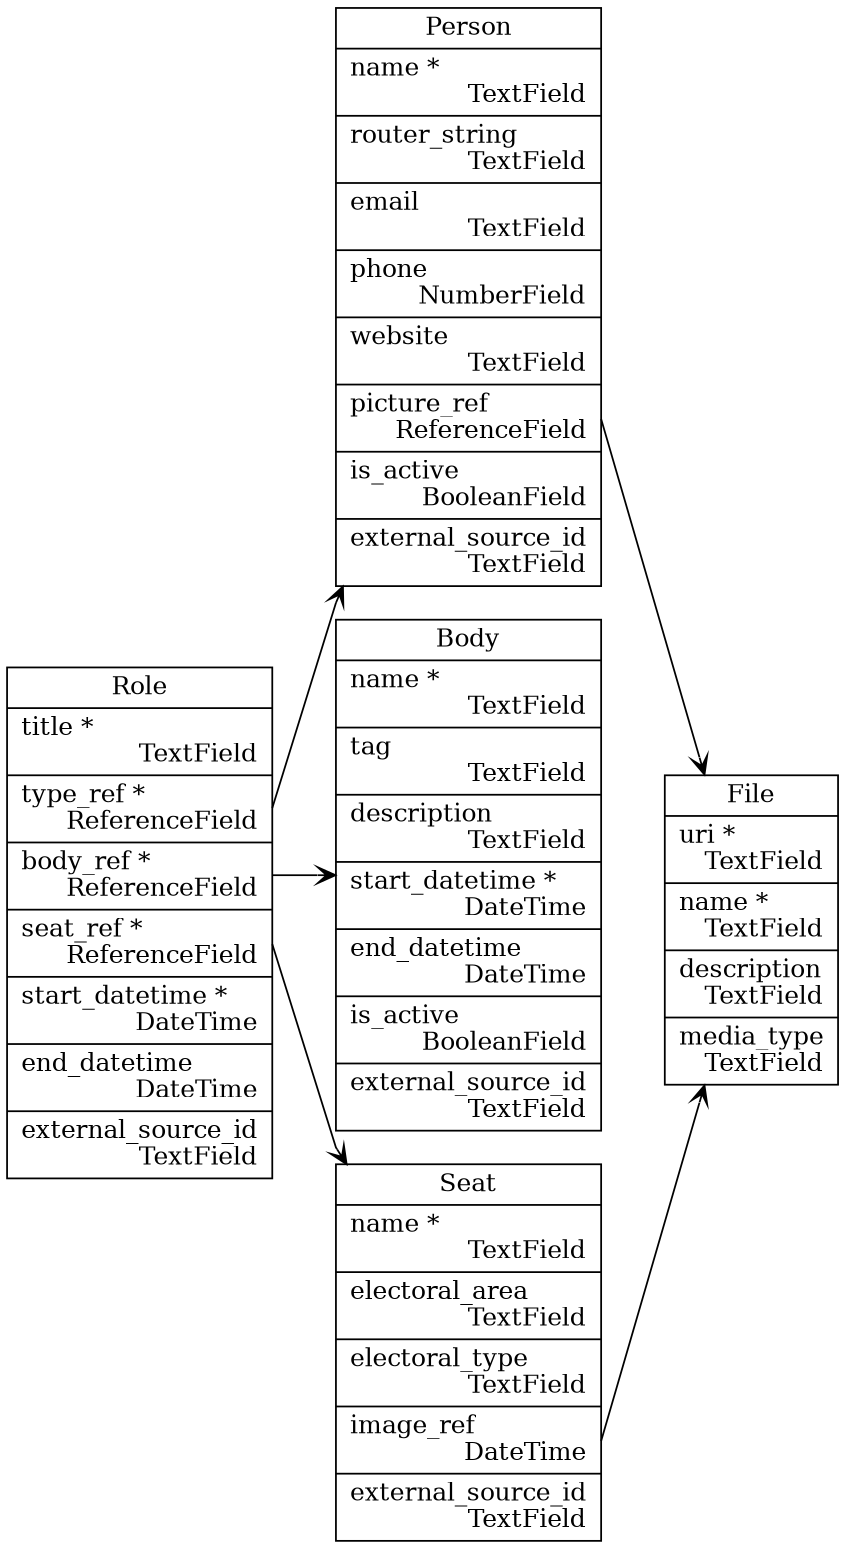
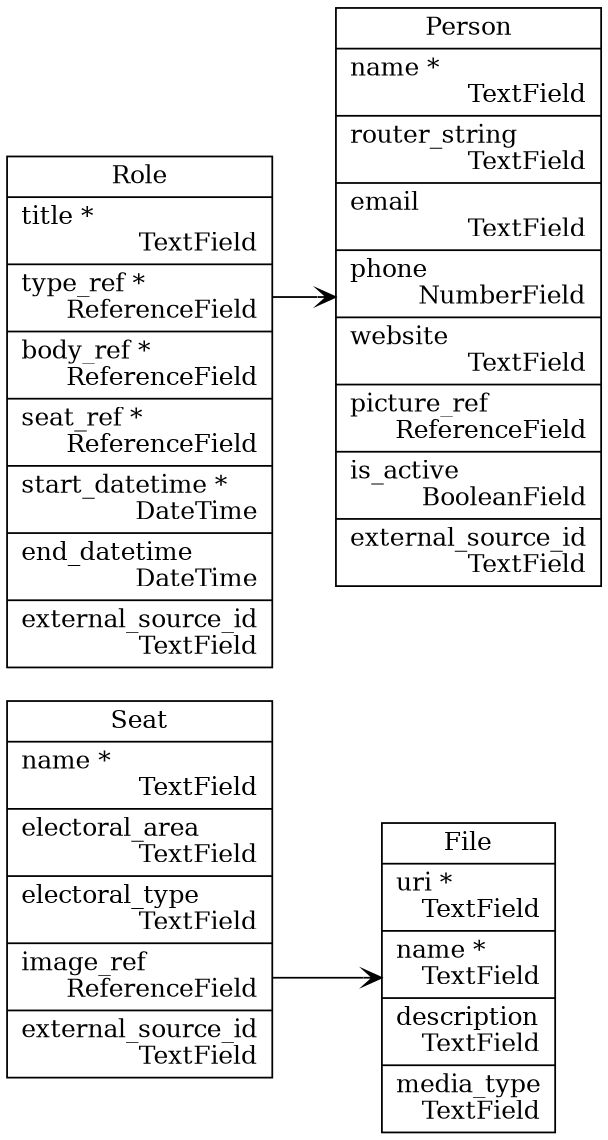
(650, 588) -> none
(469, 875) -> none
(304, 1047) -> none
(522, 1452) -> (158, 989)
